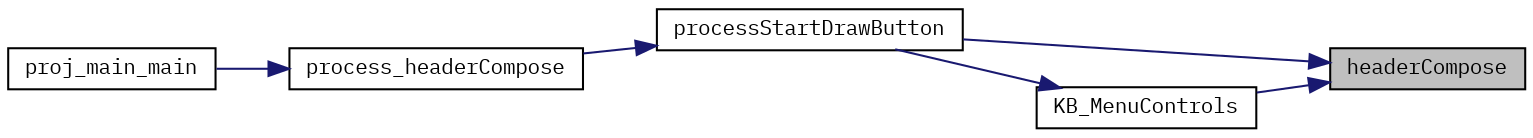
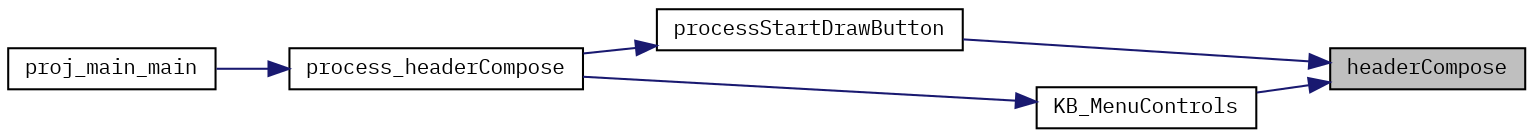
(968, 66) -> (799, 89)
